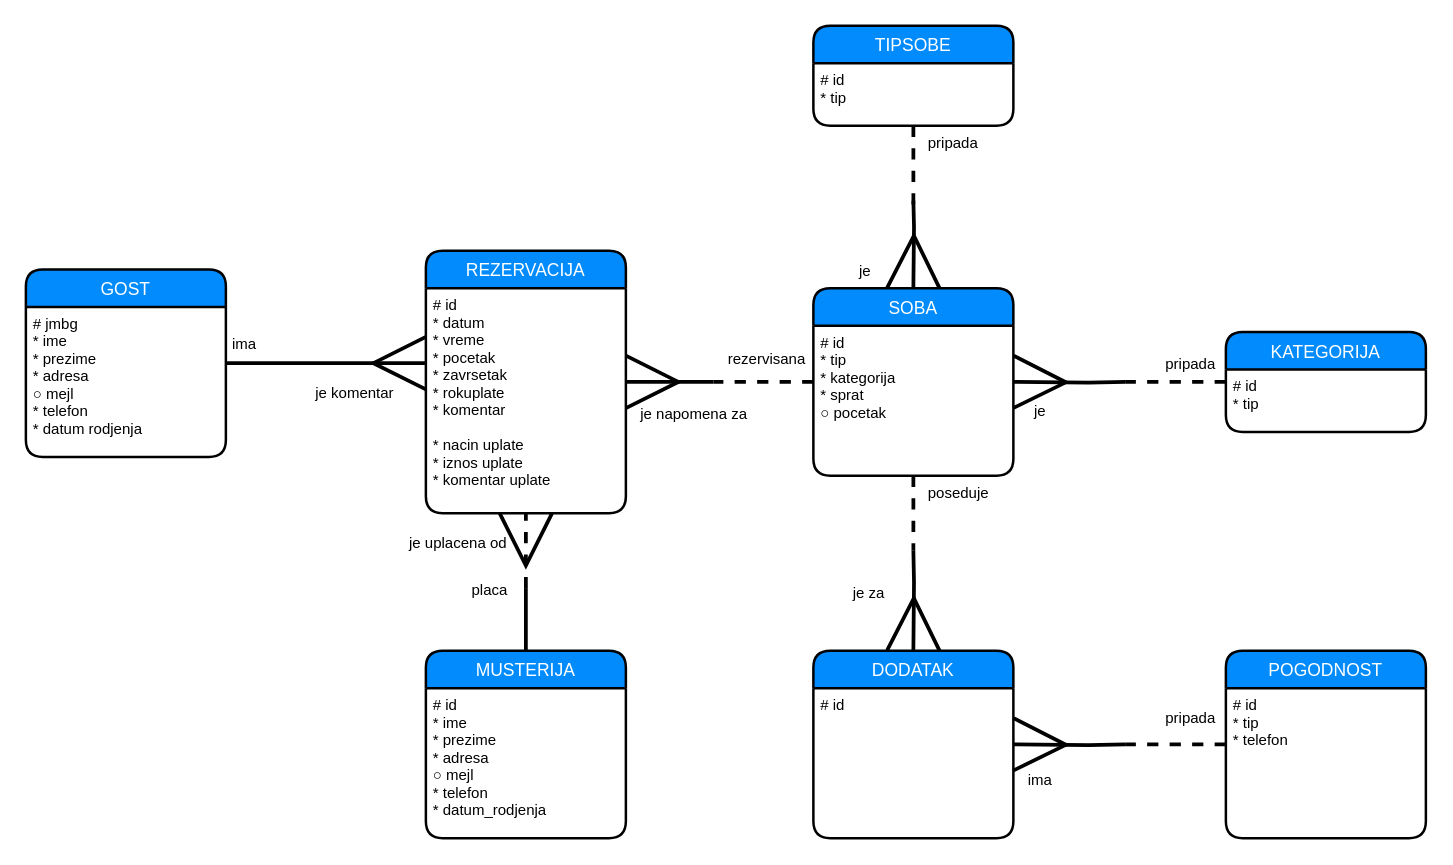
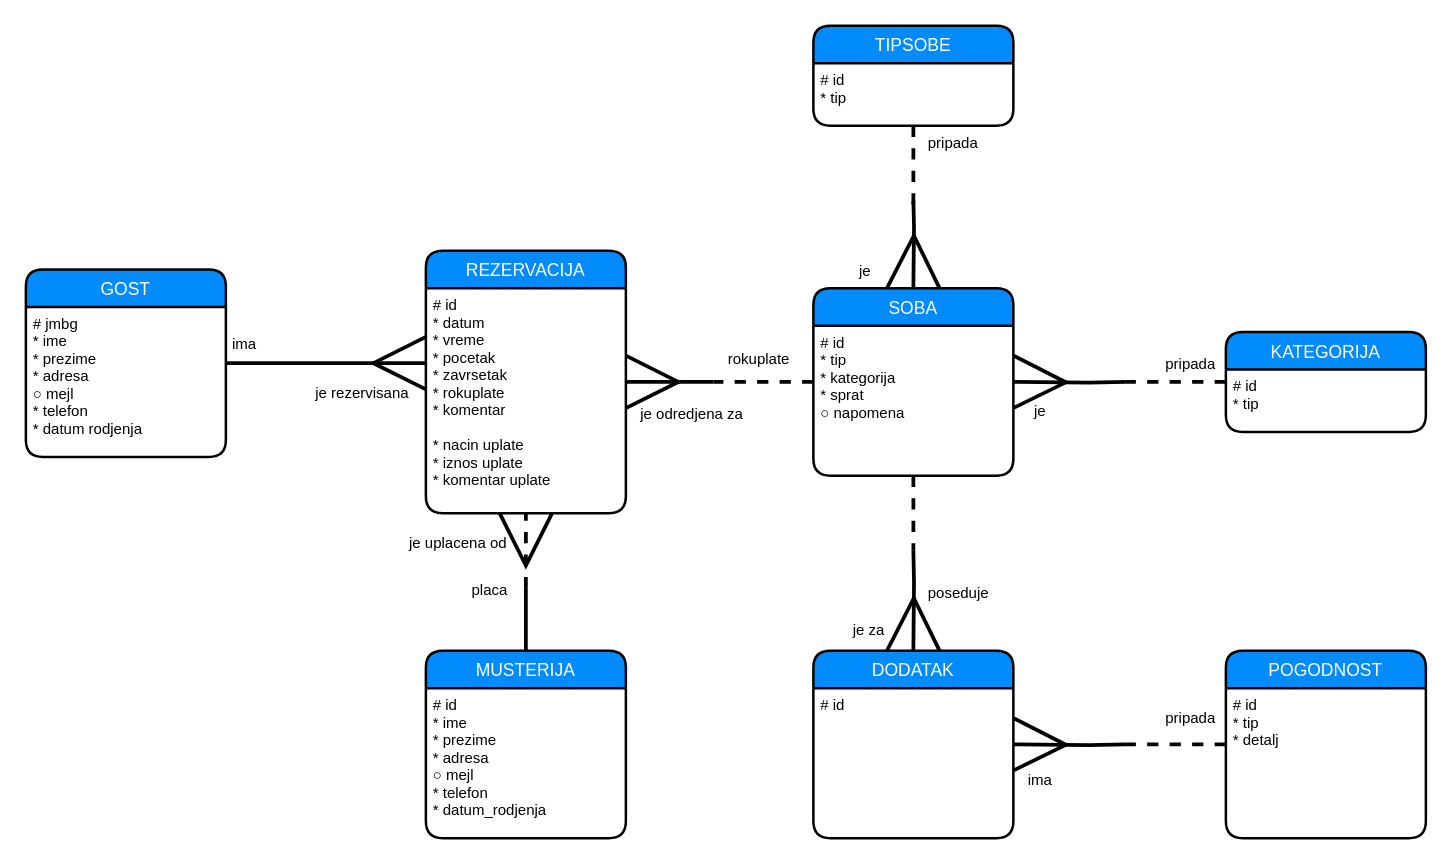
(833, 343) -> (833, 343)
(771, 369) -> (764, 360)
(360, 393) -> (364, 402)
(696, 415) -> (696, 424)
(969, 493) -> (969, 593)
(869, 593) -> (869, 630)
(1245, 705) -> (1245, 705)
